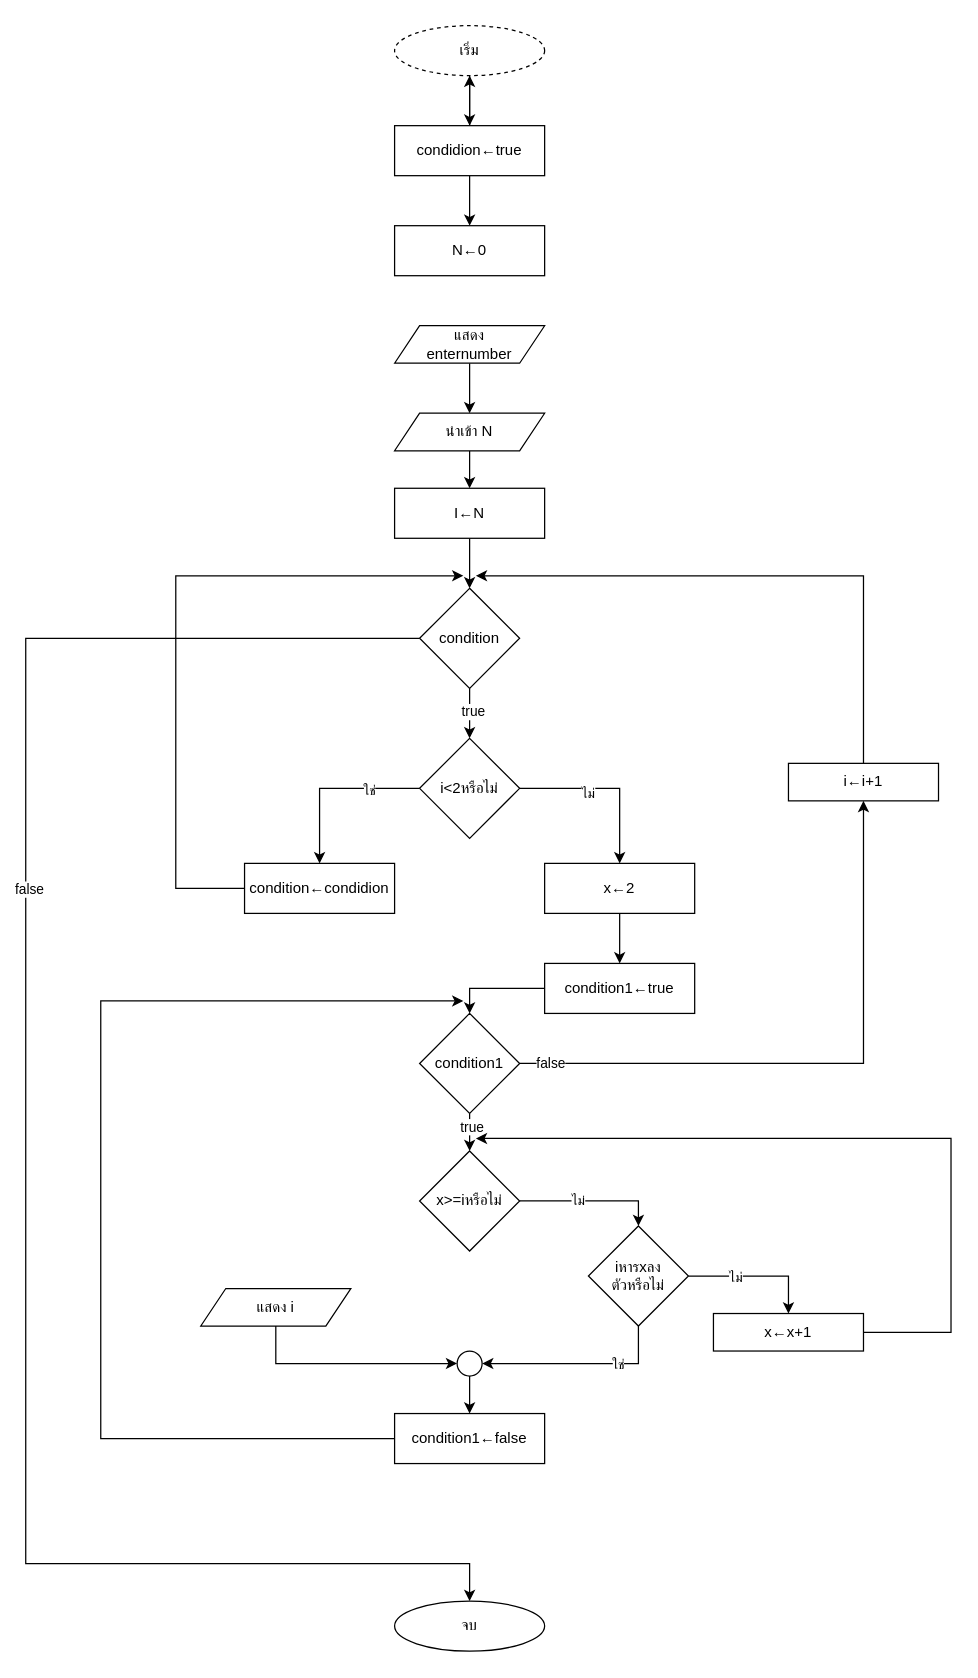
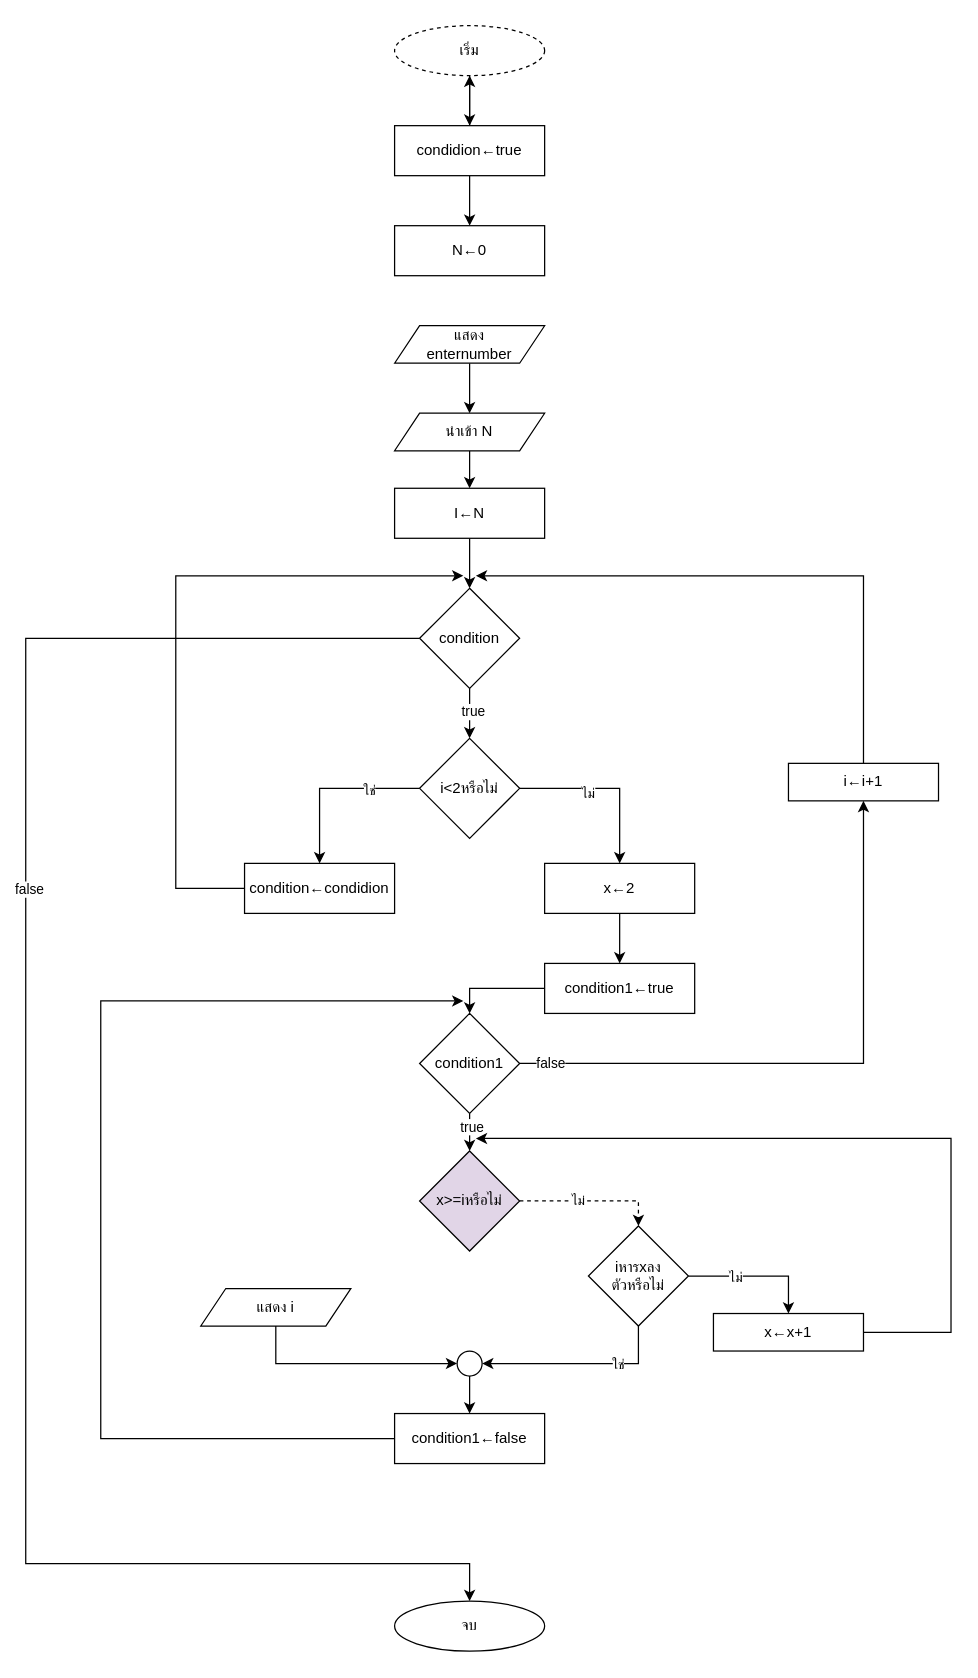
(469, 1201) -> (469, 1201)
(619, 1201) -> (619, 1201)
